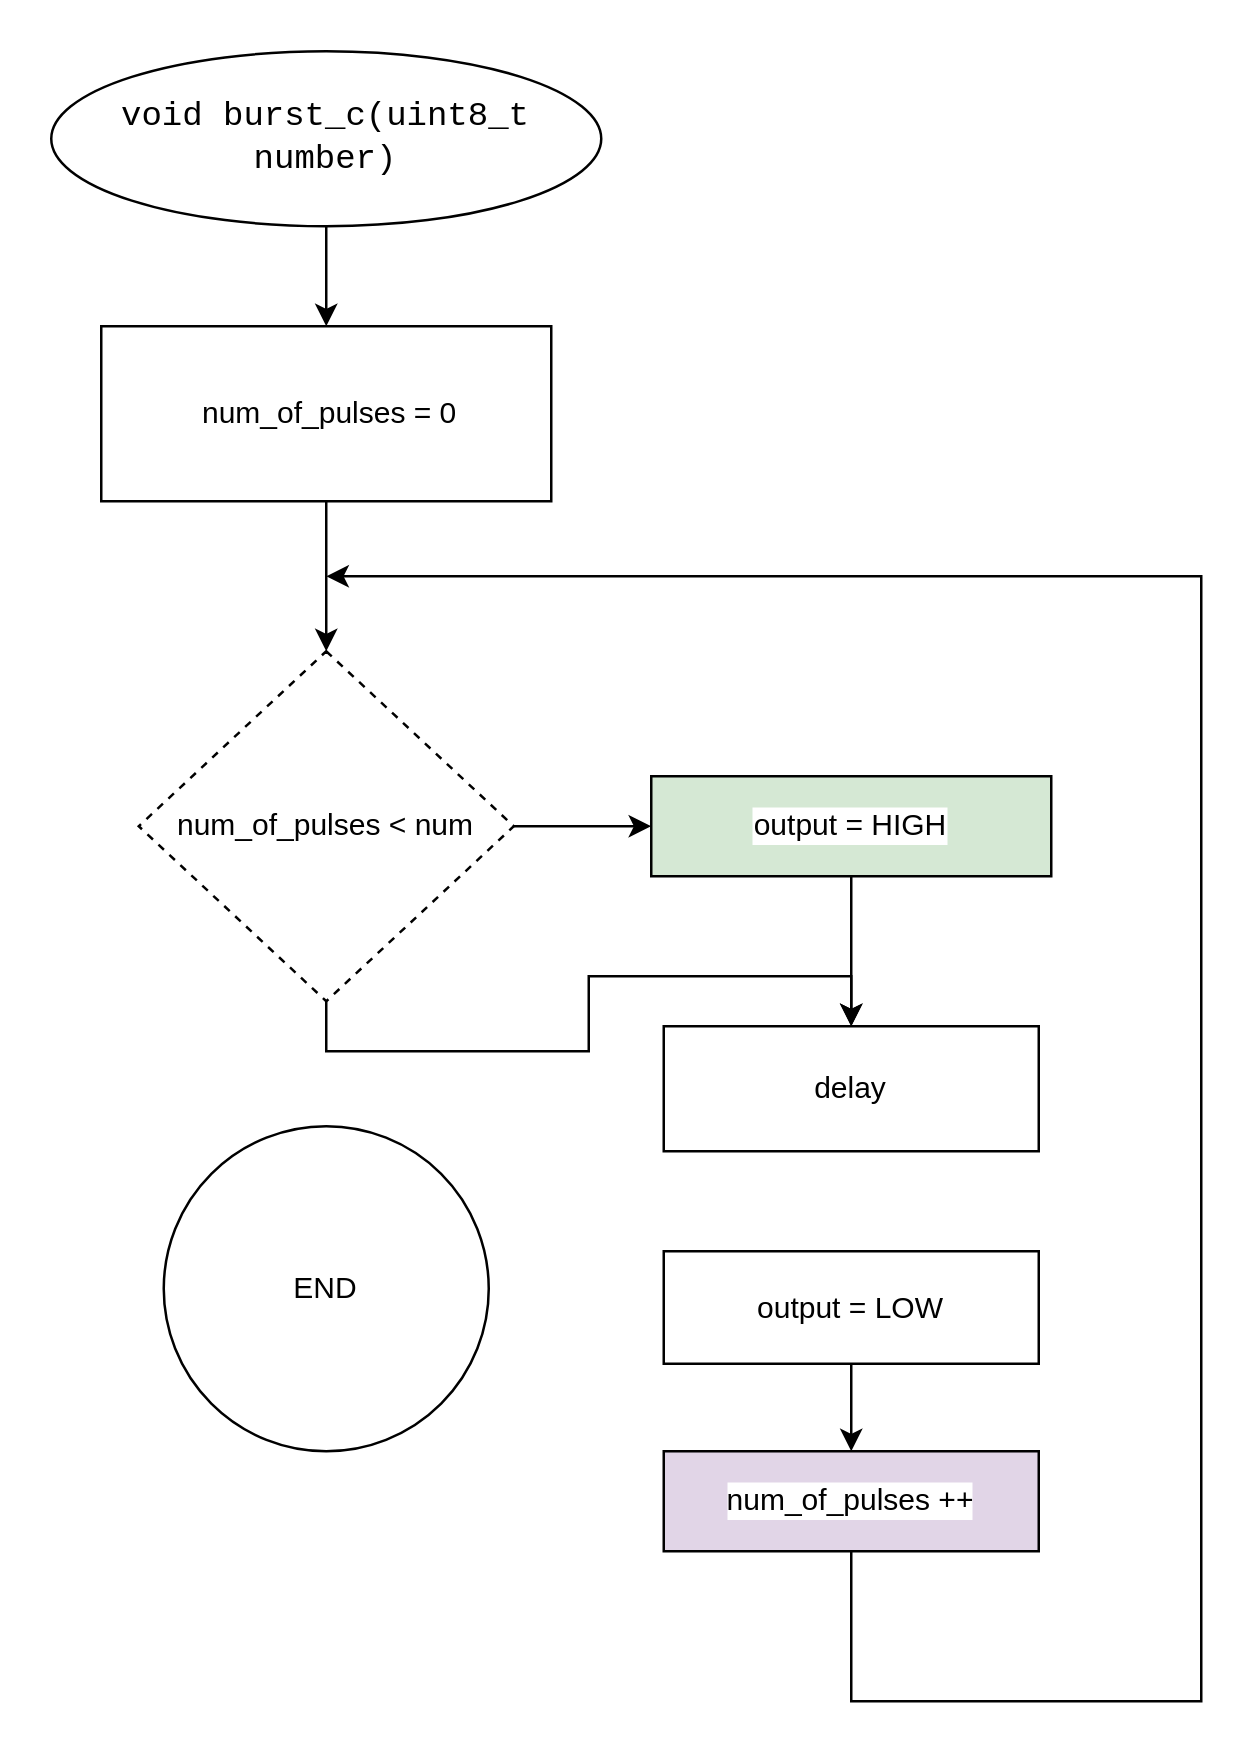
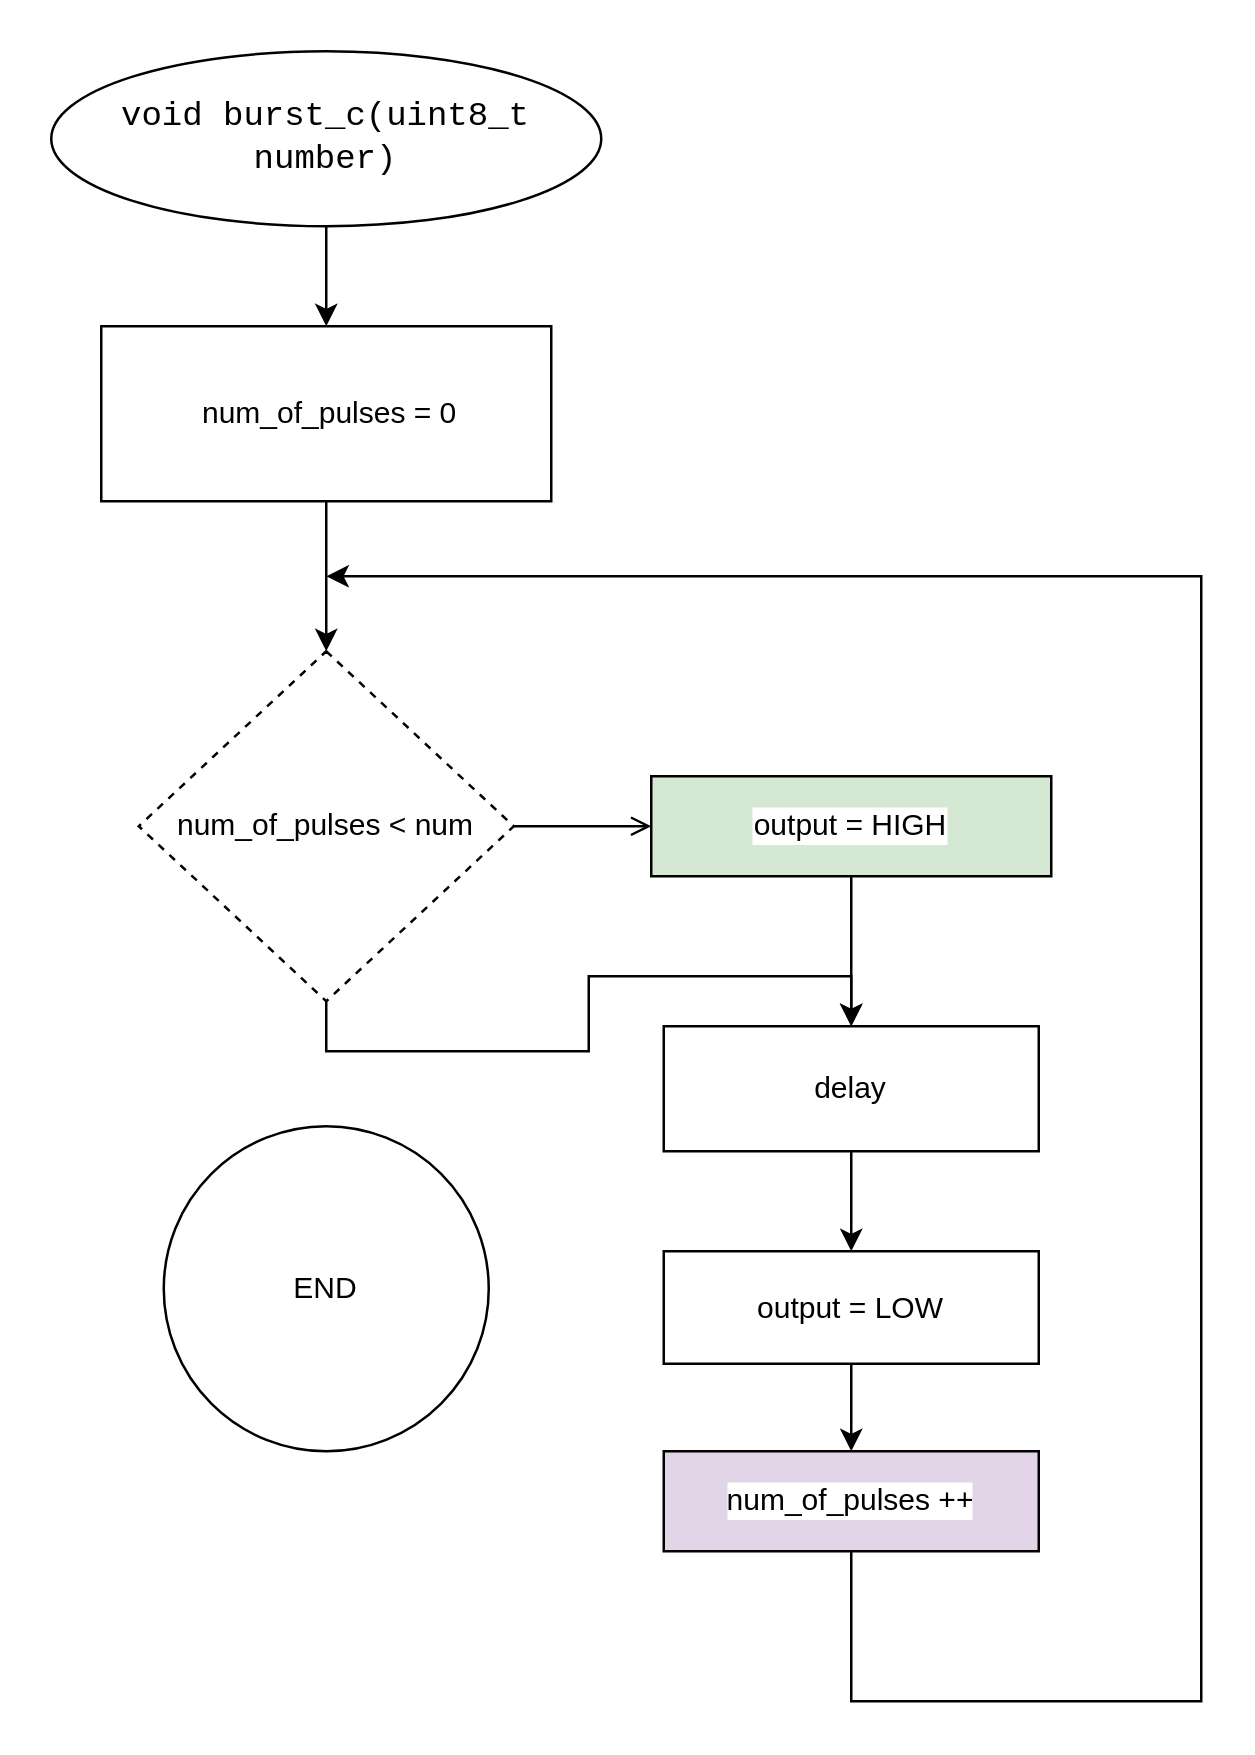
(633, 826) -> (637, 826)
none -> (851, 1193)
